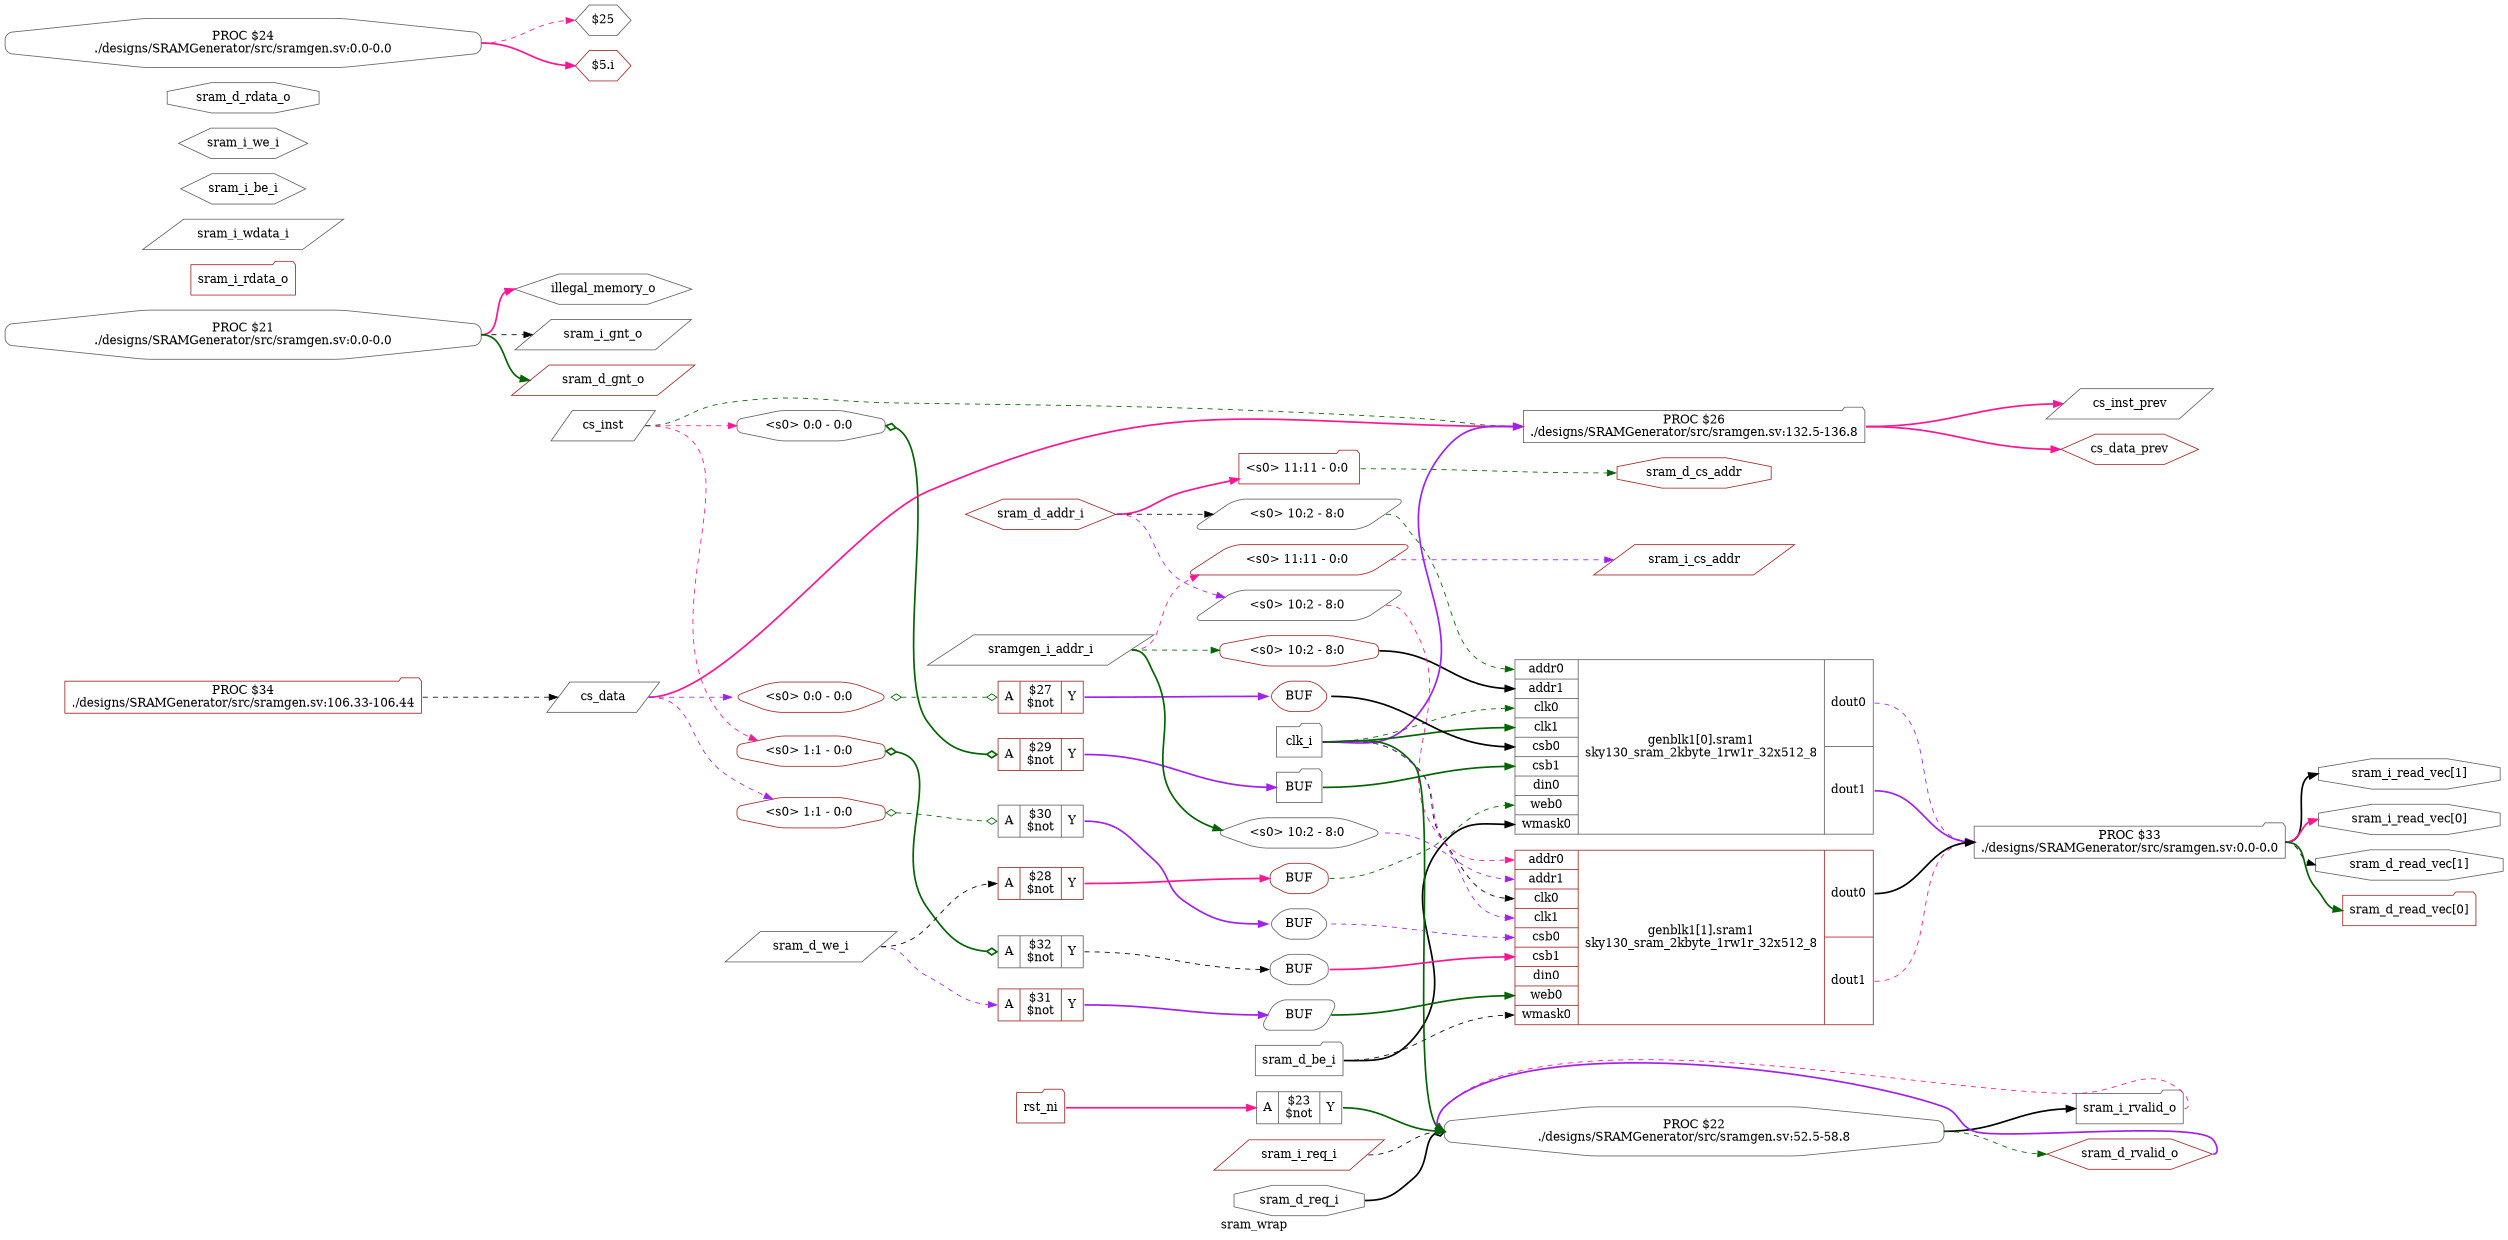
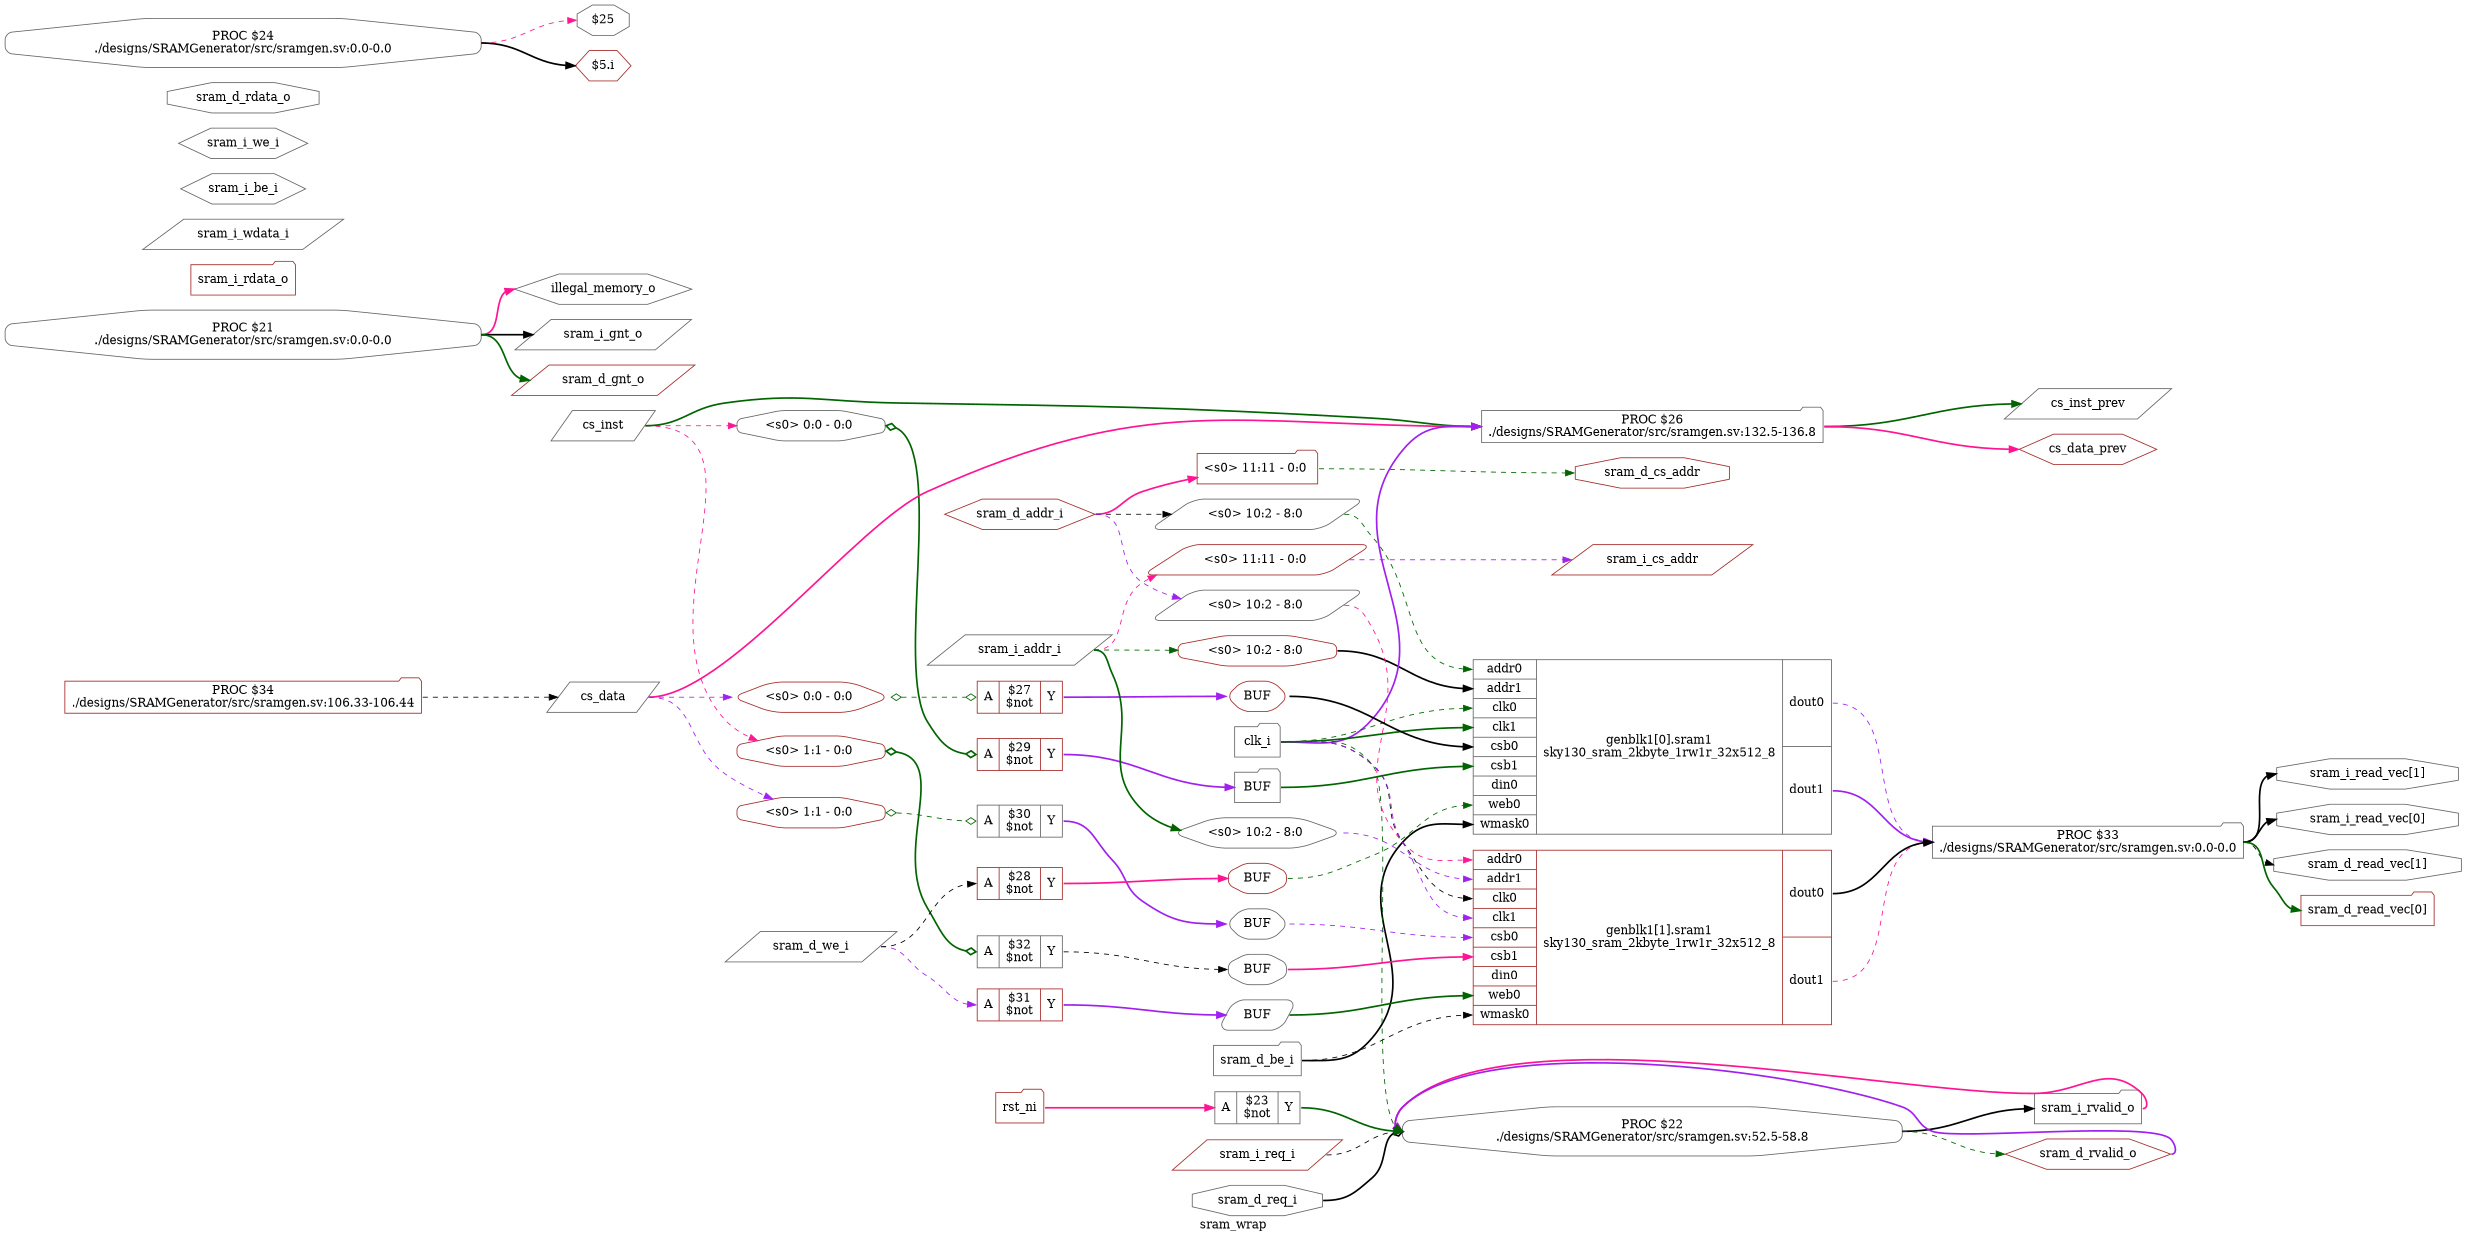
(603, 20) -> (603, 20)
(524, 53) -> (524, 53)
(503, 335) -> (503, 335)
(1078, 406) -> (1057, 406)
(1960, 416) -> (1918, 416)
(1041, 650) -> (1020, 650)
(2299, 834) -> (2257, 834)
(1424, 862) -> (1383, 862)
(1812, 1070) -> (1770, 1070)
